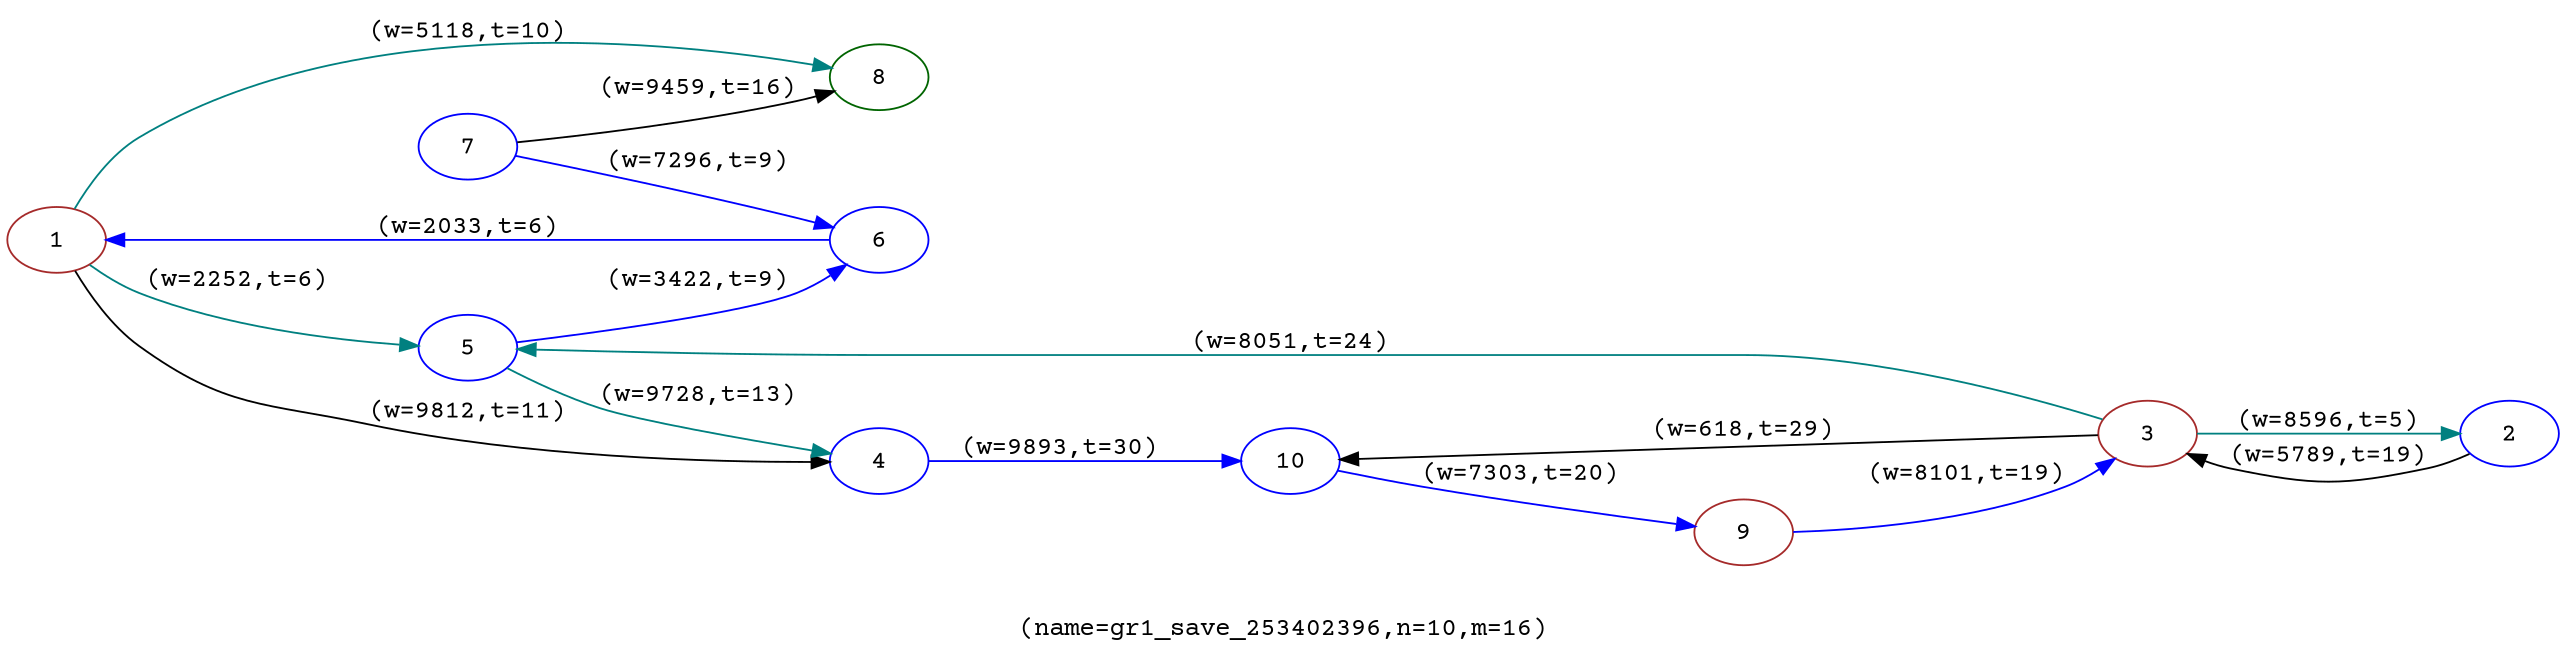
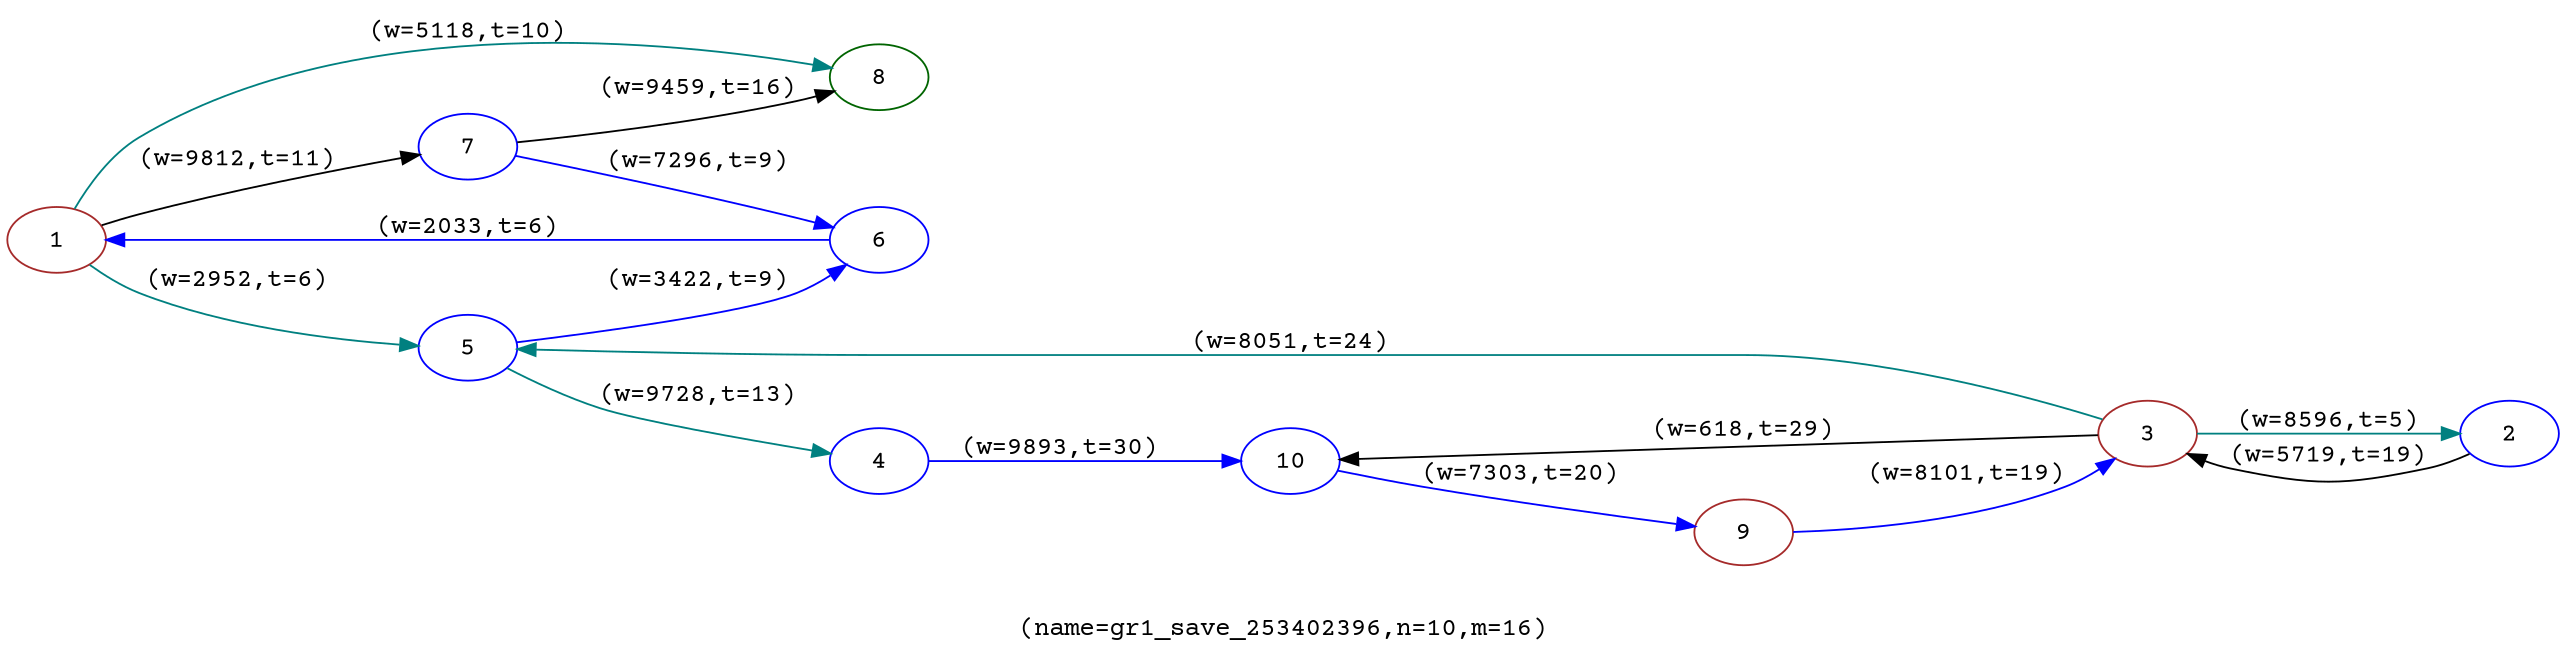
(238, 279) -> (238, 279)
(418, 434) -> (251, 188)
(2329, 455) -> (2329, 455)
